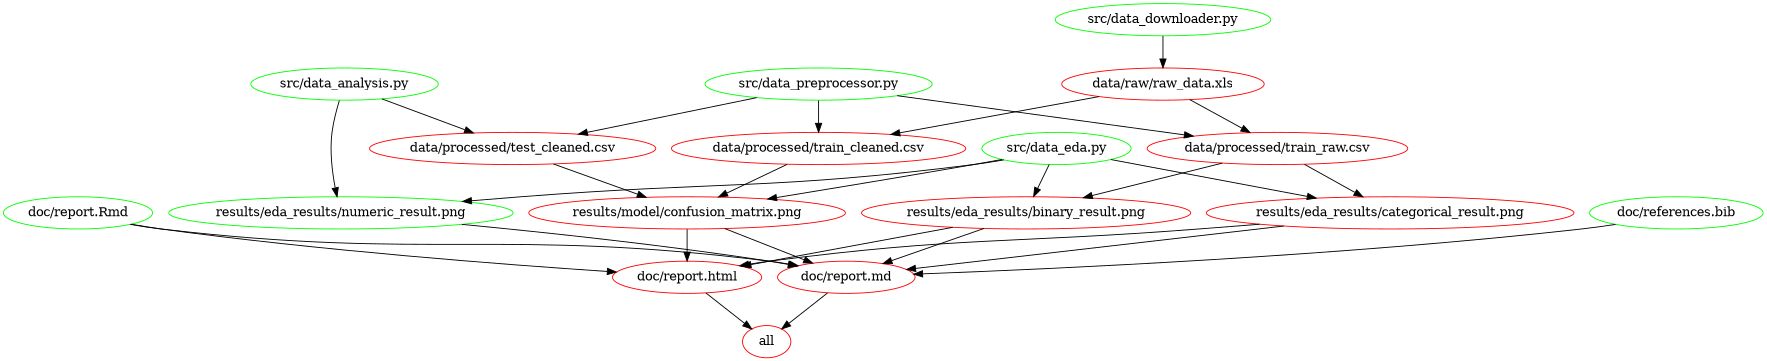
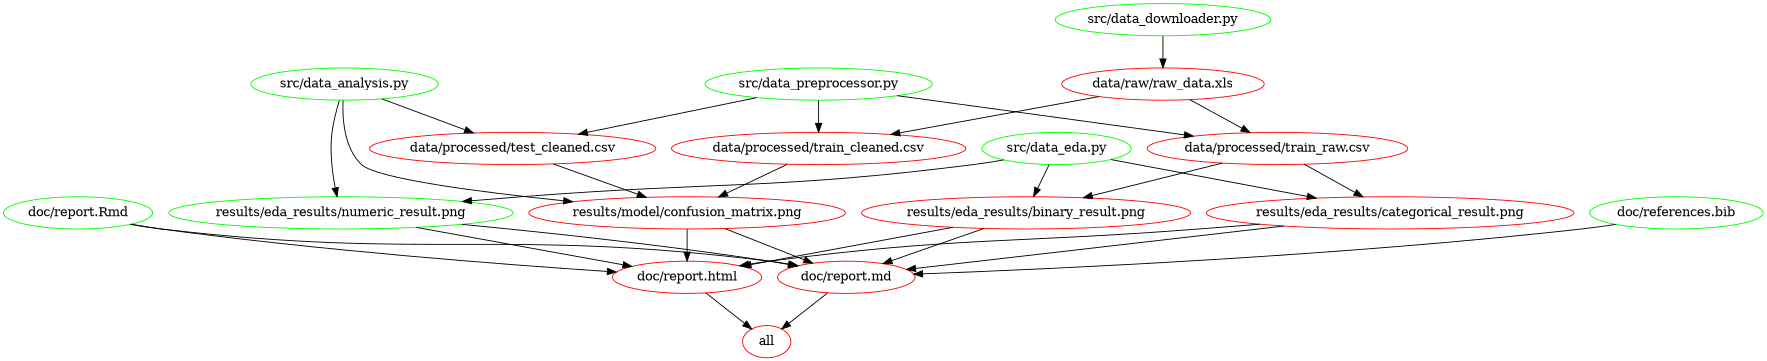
(878, 181) -> (427, 183)
none -> (545, 251)
